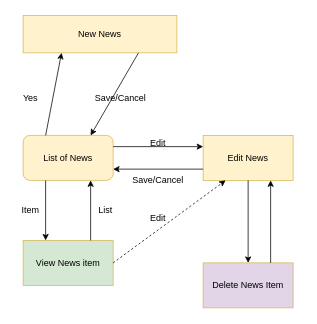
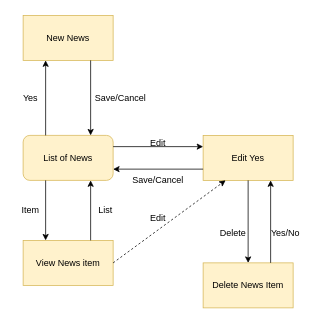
(100, 34) -> (68, 38)
(248, 158) -> (248, 158)
none -> (233, 233)
none -> (285, 233)
(68, 263) -> (68, 263)
(248, 285) -> (248, 285)
